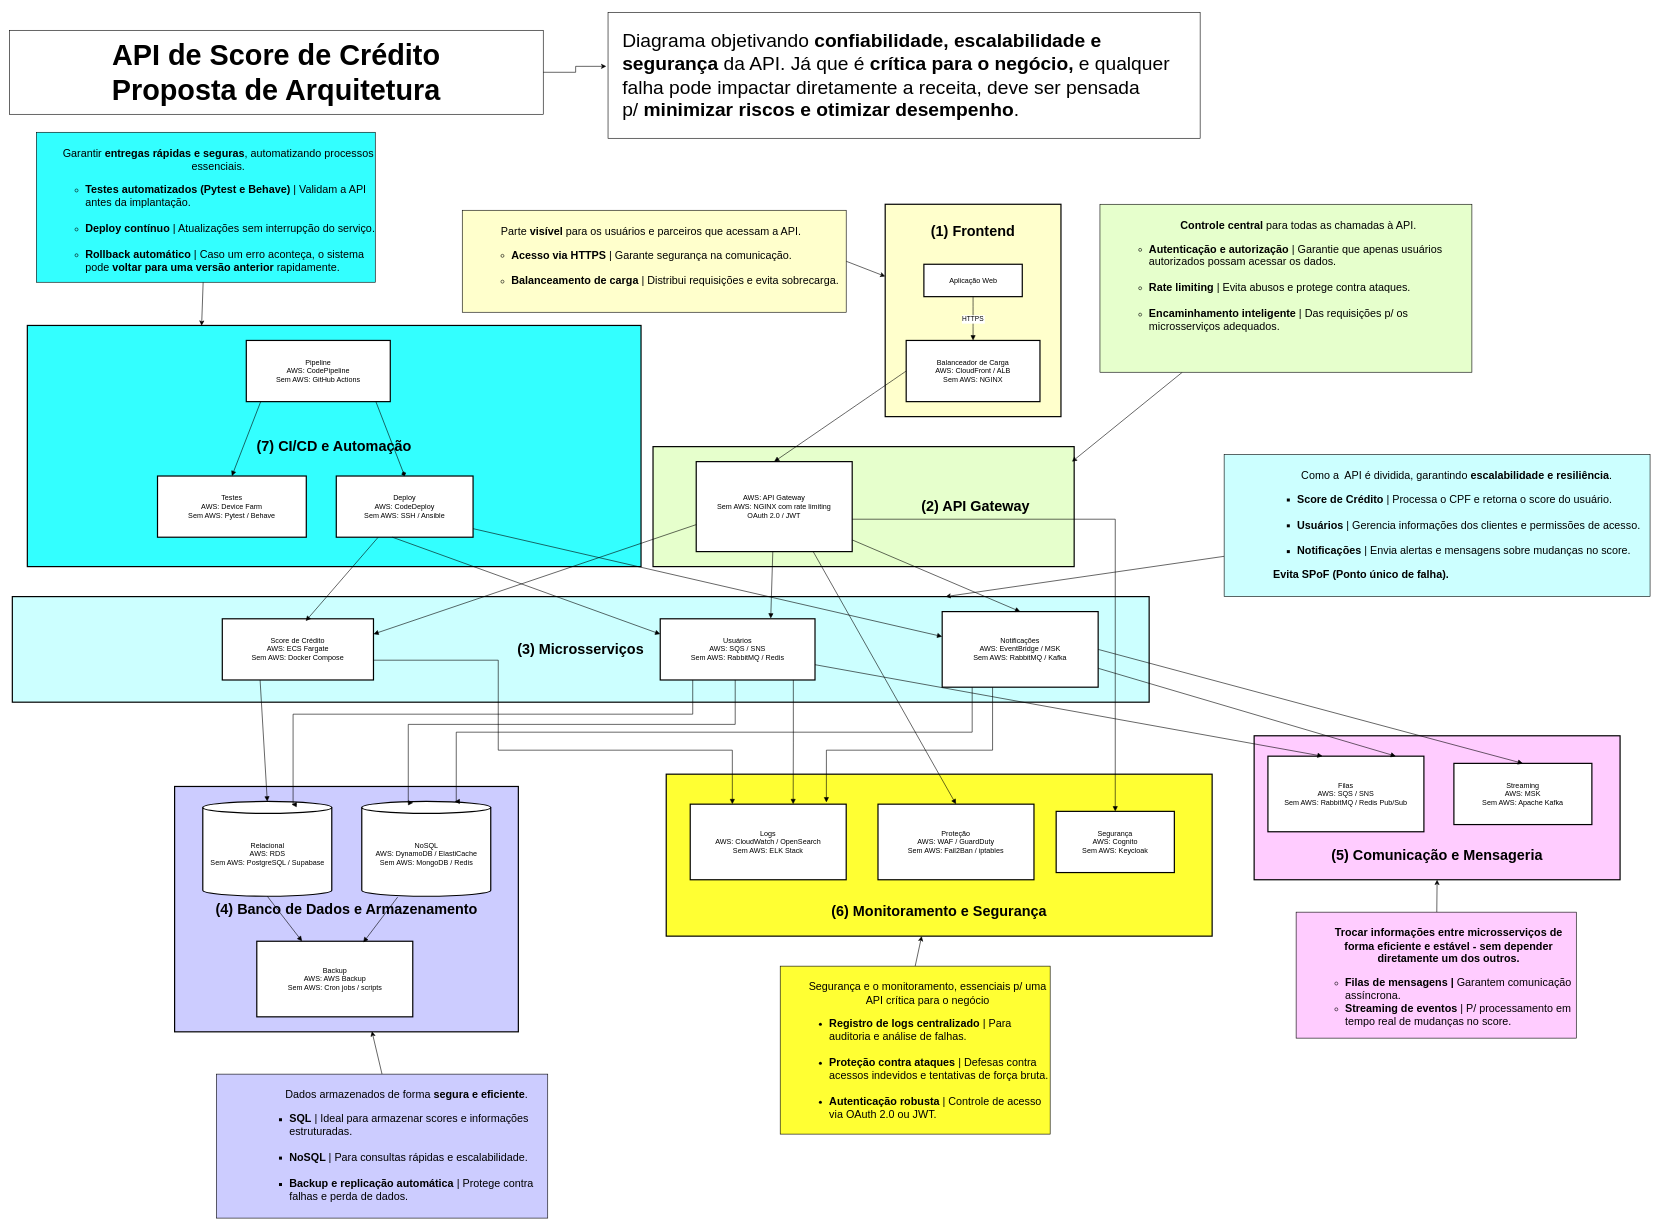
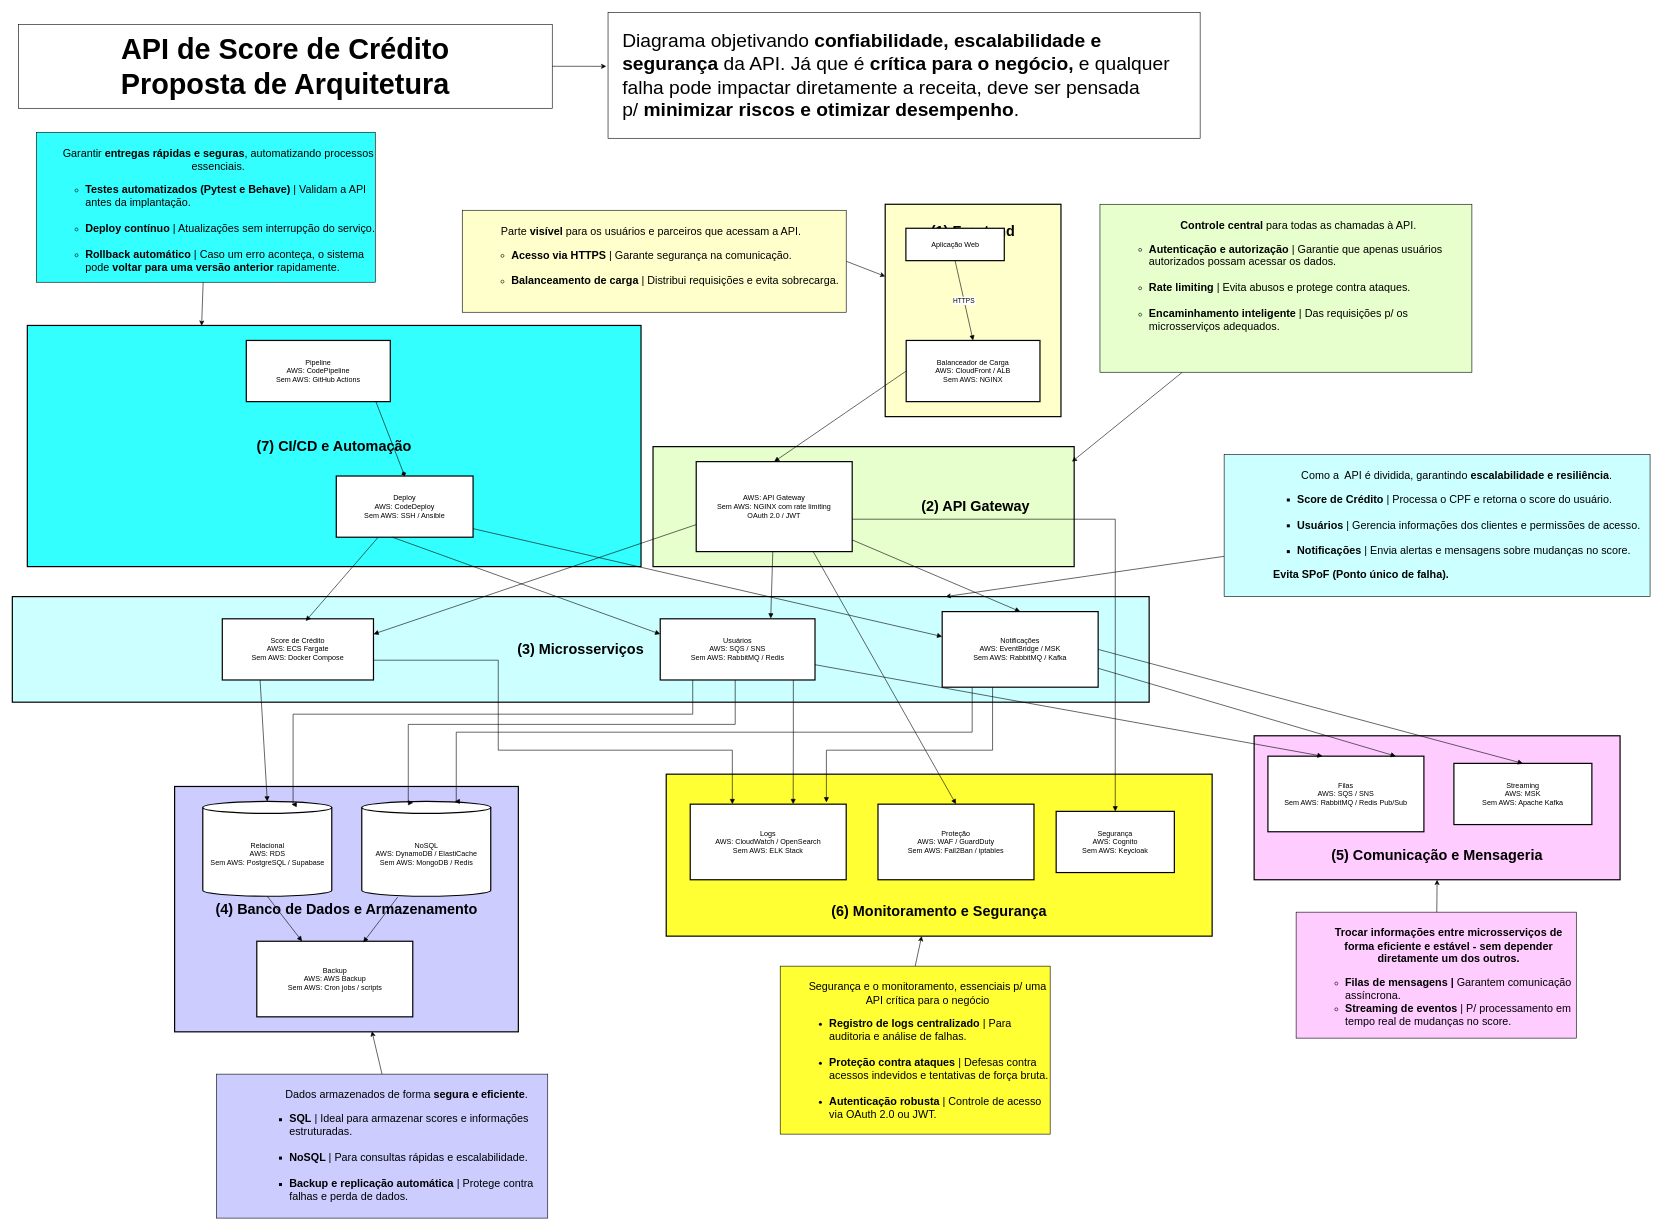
(276, 72) -> (285, 66)
(973, 281) -> (955, 245)
(247, 437) -> none
(232, 507) -> none
